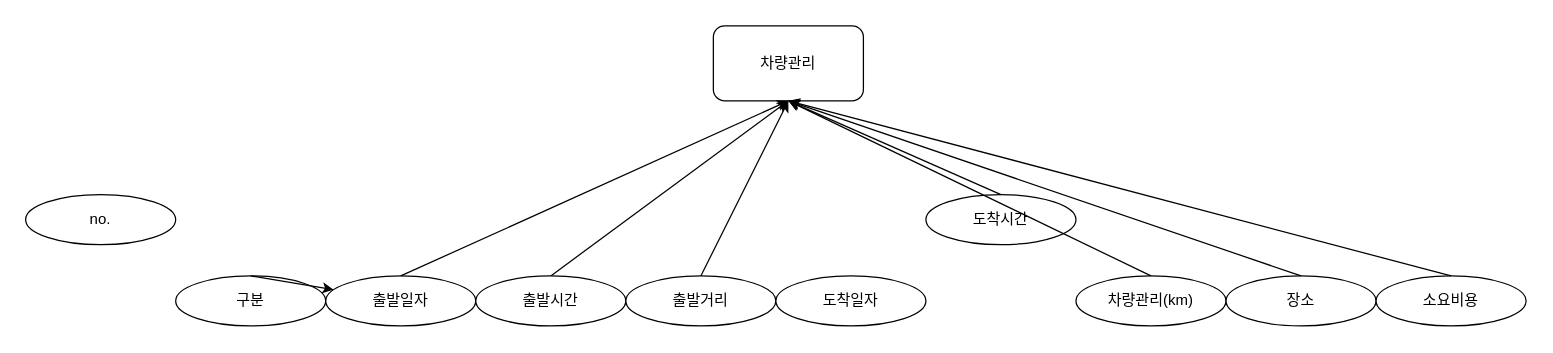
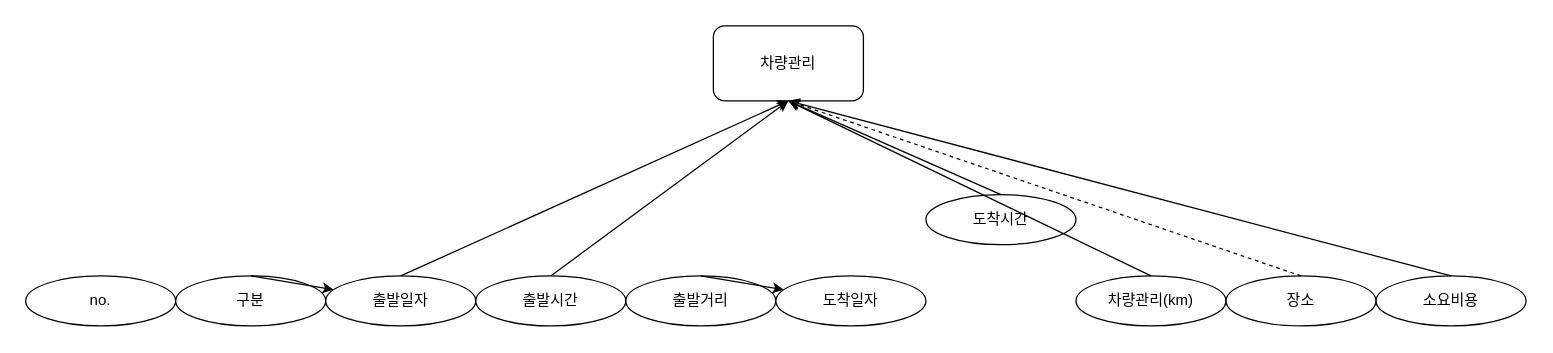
(742, 192) -> (738, 282)
(1056, 192) -> (1056, 192)
(101, 219) -> (101, 301)
